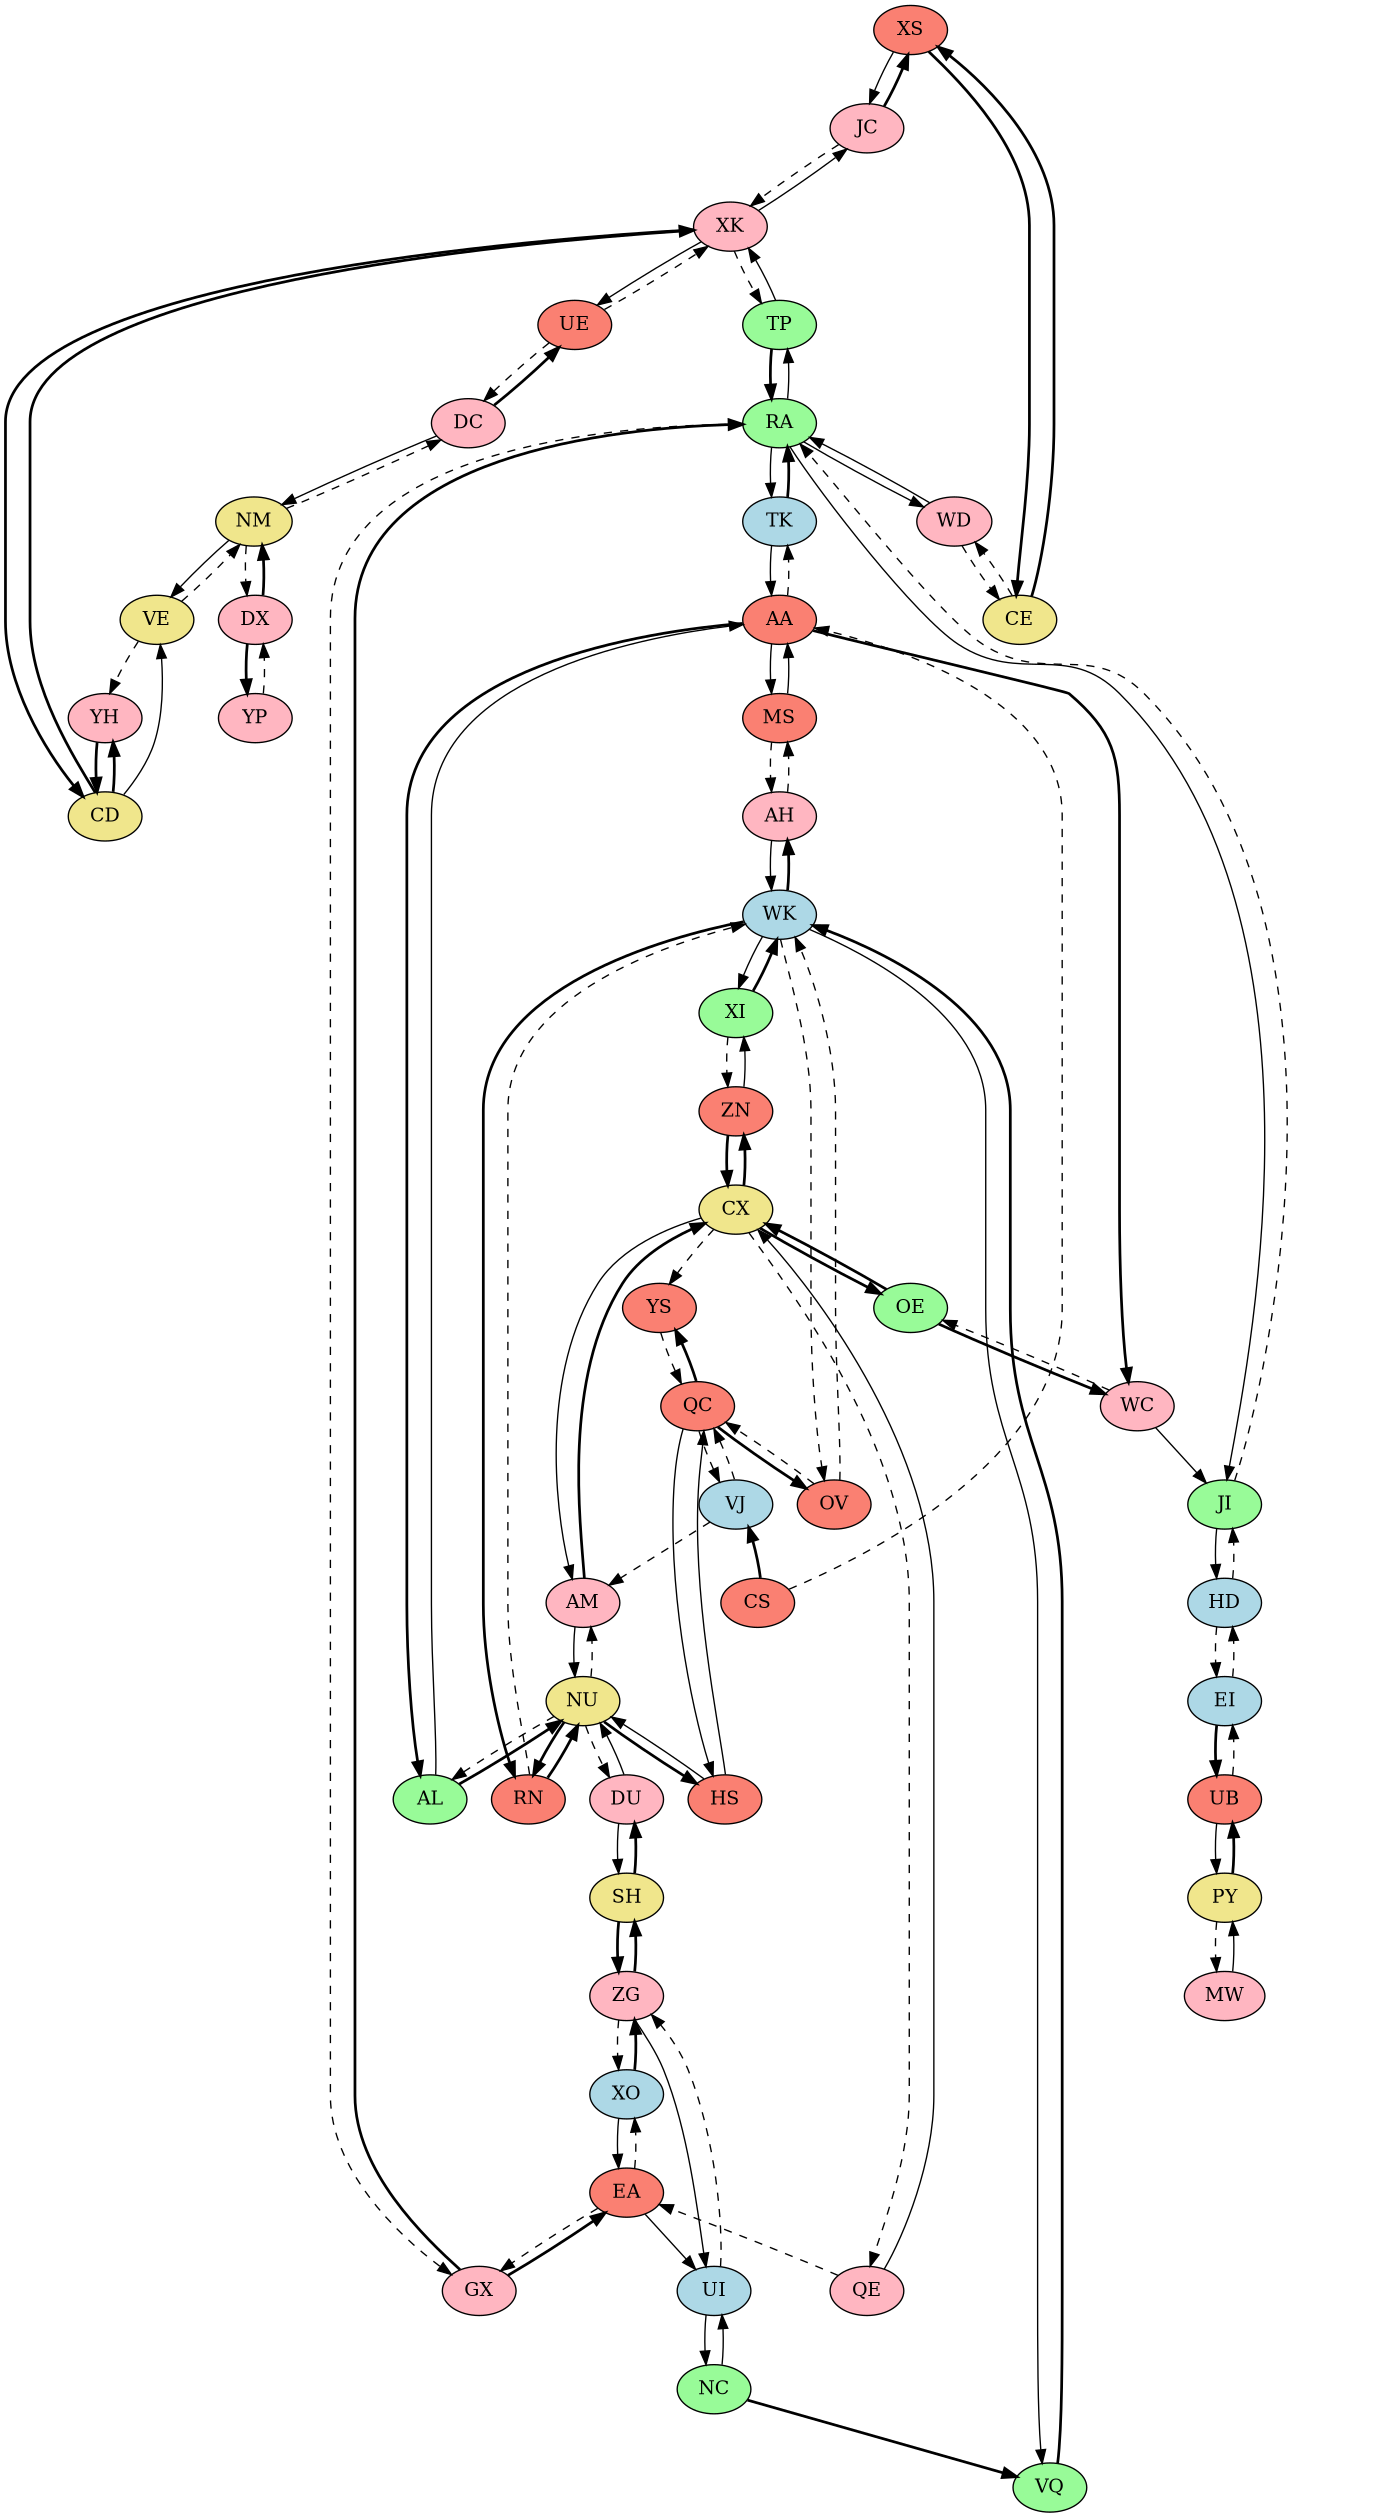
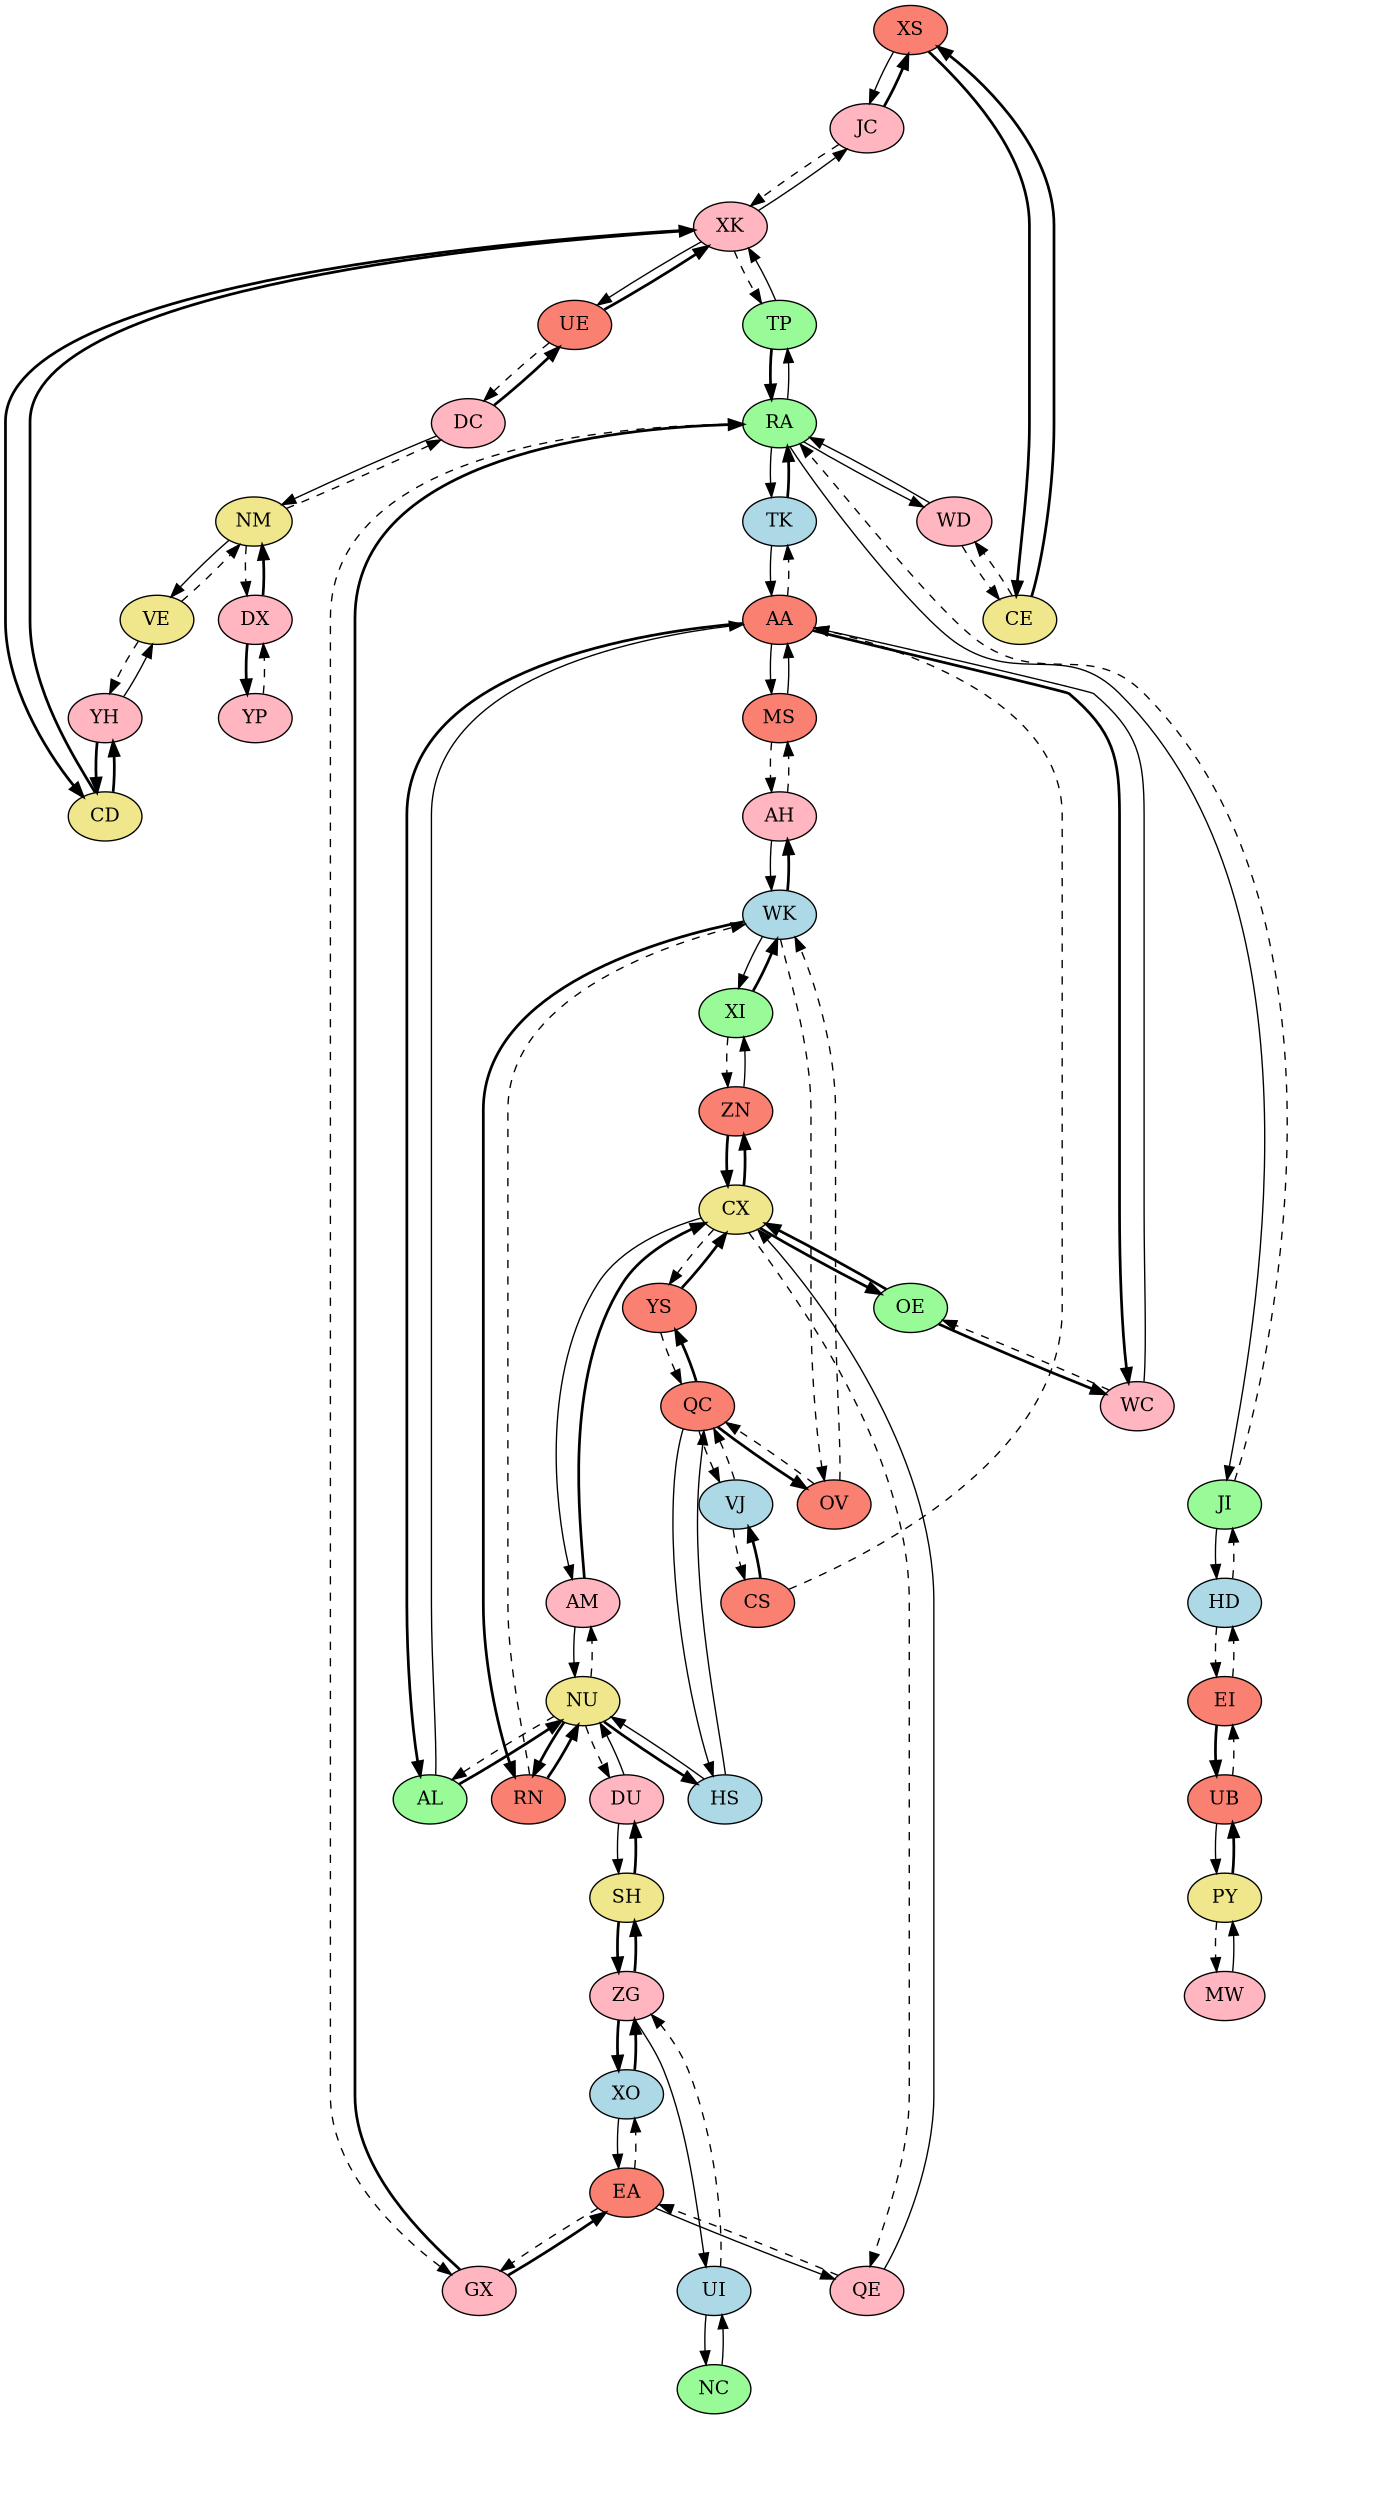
(651, 282) -> (651, 282)
(157, 731) -> (136, 677)
none -> (700, 1267)
(1176, 1450) -> (1144, 893)
(665, 1550) -> (736, 1548)
(1225, 1701) -> (1225, 1701)
(725, 1799) -> (725, 1799)
(618, 2038) -> (618, 2038)
(666, 2237) -> (738, 2242)
(1050, 2488) -> none
